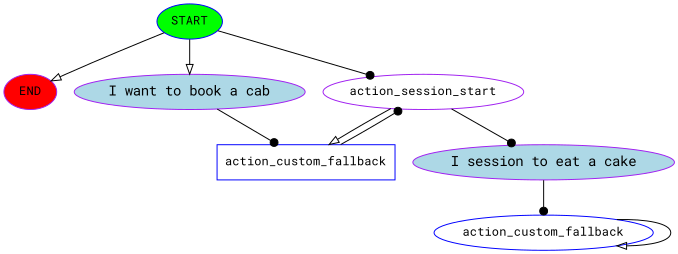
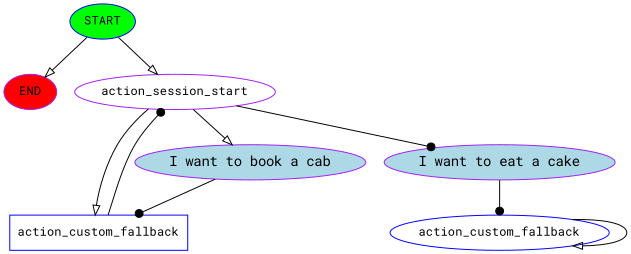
(190, 52) -> (209, 124)
(292, 52) -> (134, 52)
(544, 162) -> (500, 162)
